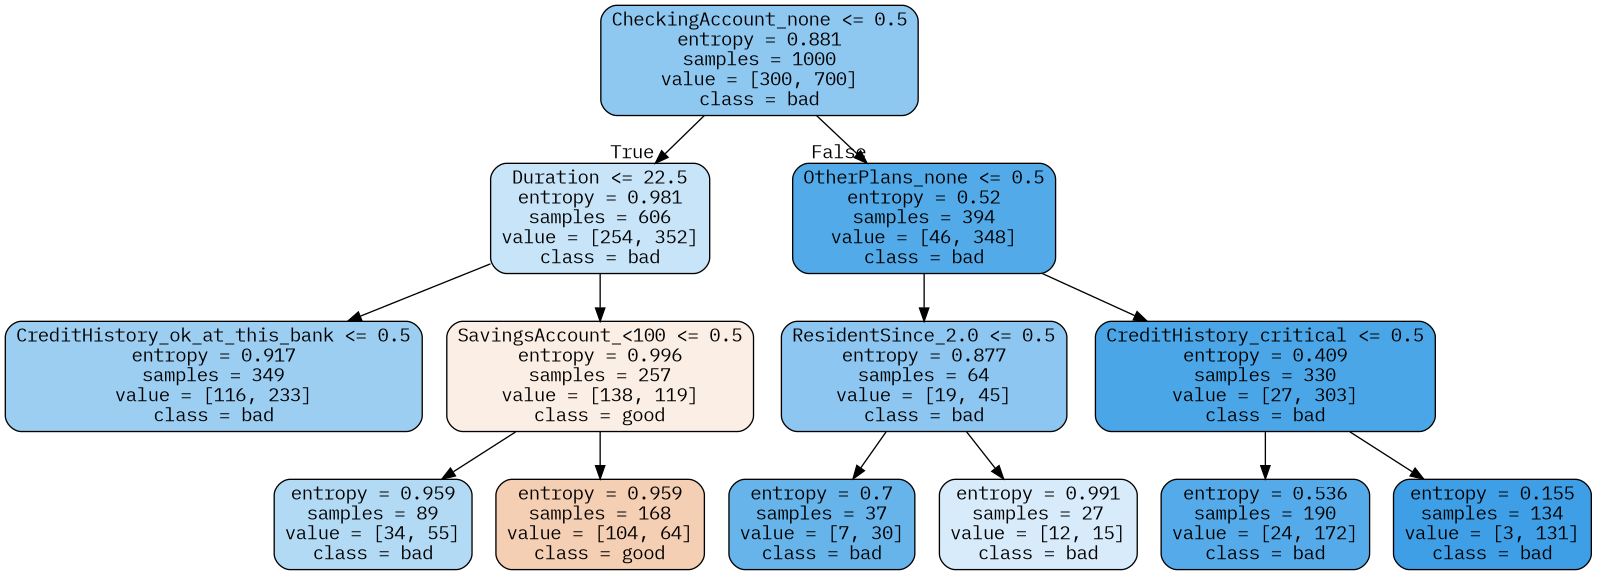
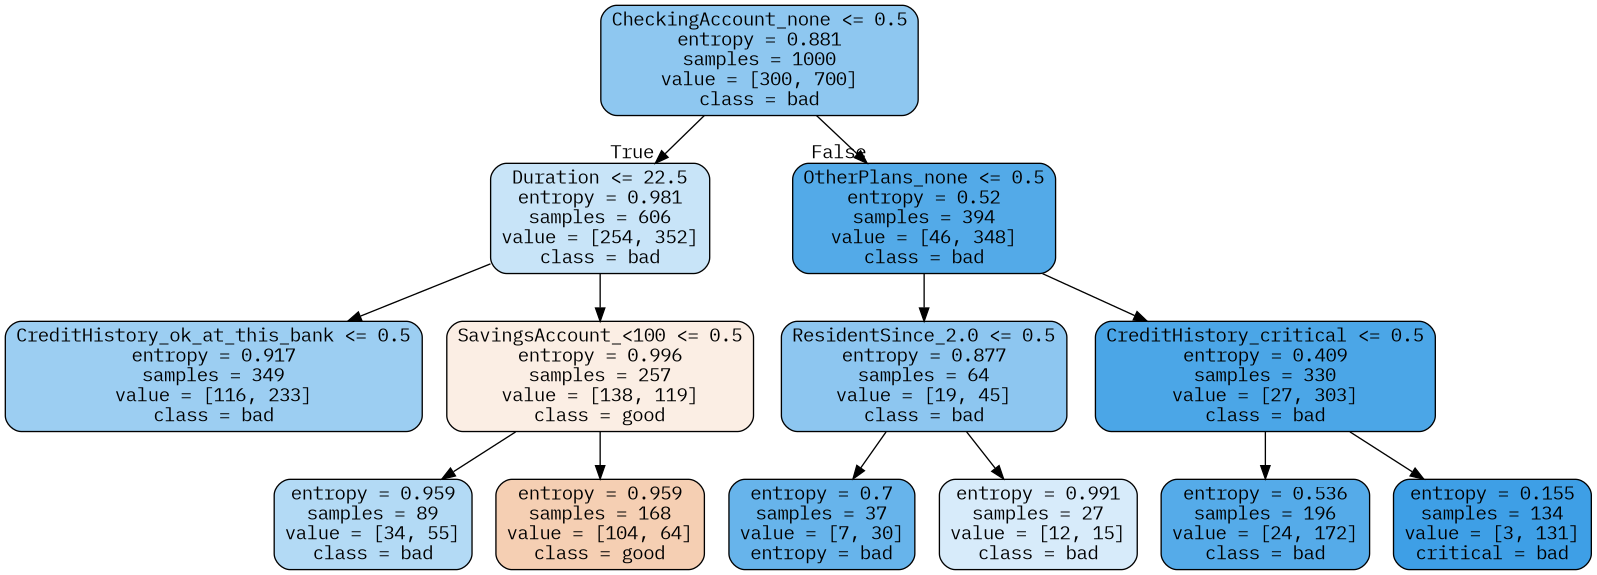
(822, 524) -> (822, 524)
(1265, 524) -> (1265, 524)
(1492, 524) -> (1492, 524)
